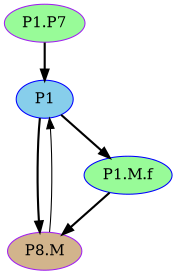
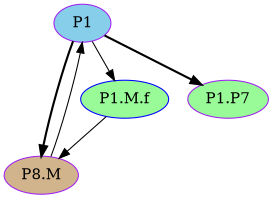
(45, 56) -> (148, 58)
(45, 99) -> (82, 23)
(81, 133) -> (101, 56)
(90, 210) -> (87, 134)
